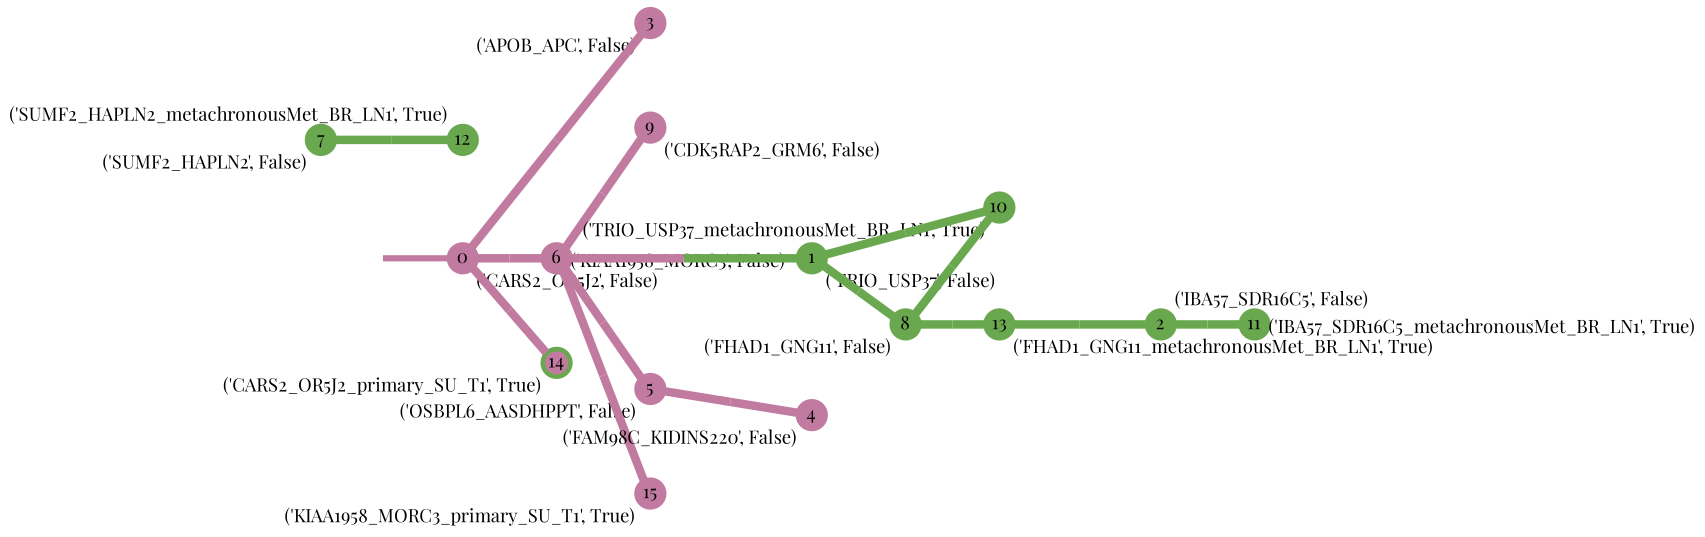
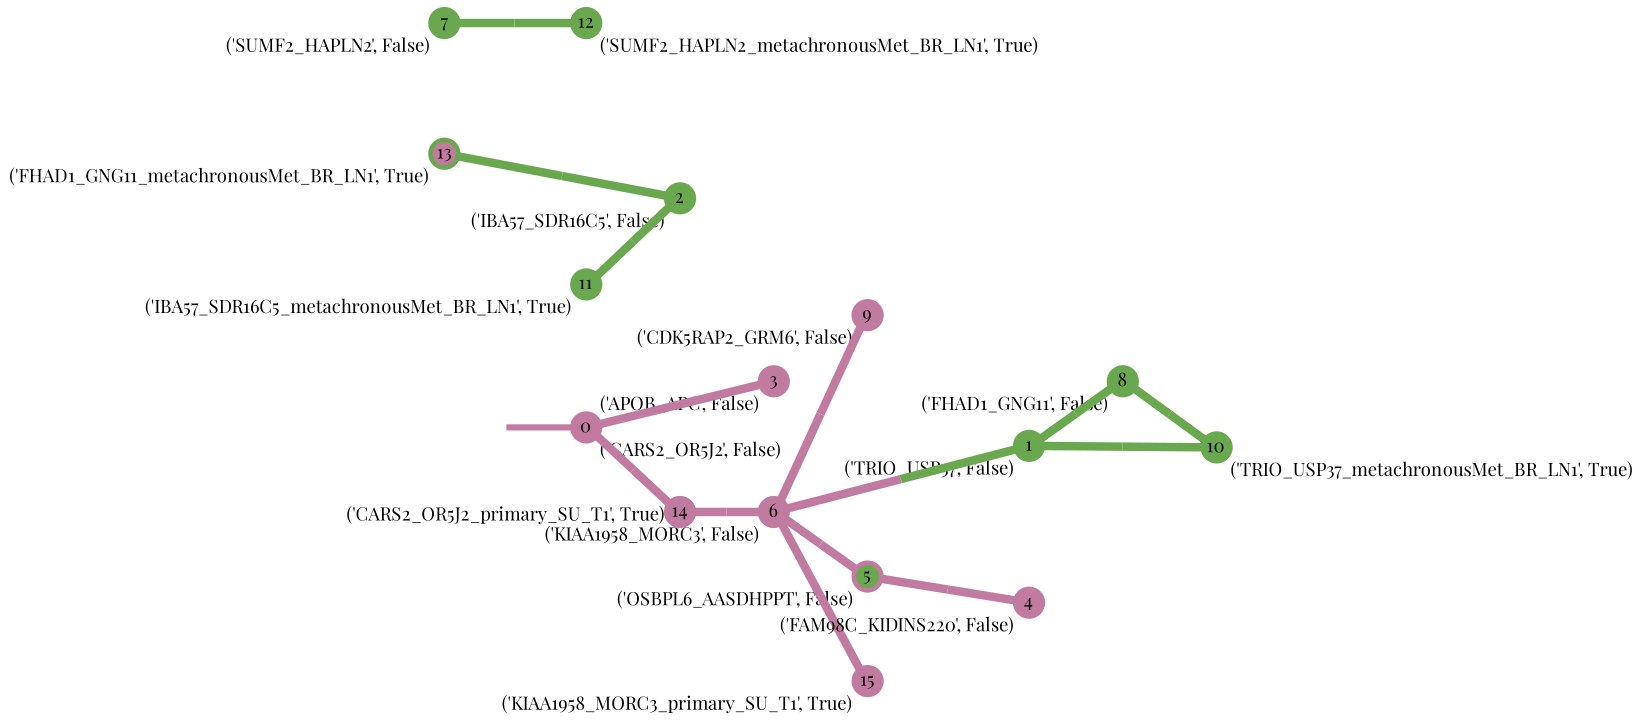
(510, 258) -> (727, 512)
(952, 324) -> none
(999, 324) -> (444, 154)
(1208, 324) -> (633, 241)
(557, 363) -> (680, 512)
(650, 389) -> (868, 577)
